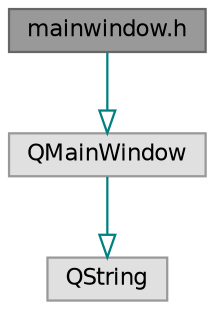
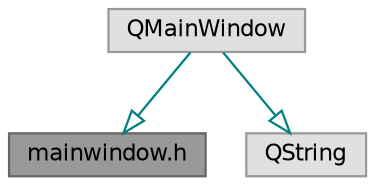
(107, 81) -> (164, 84)
